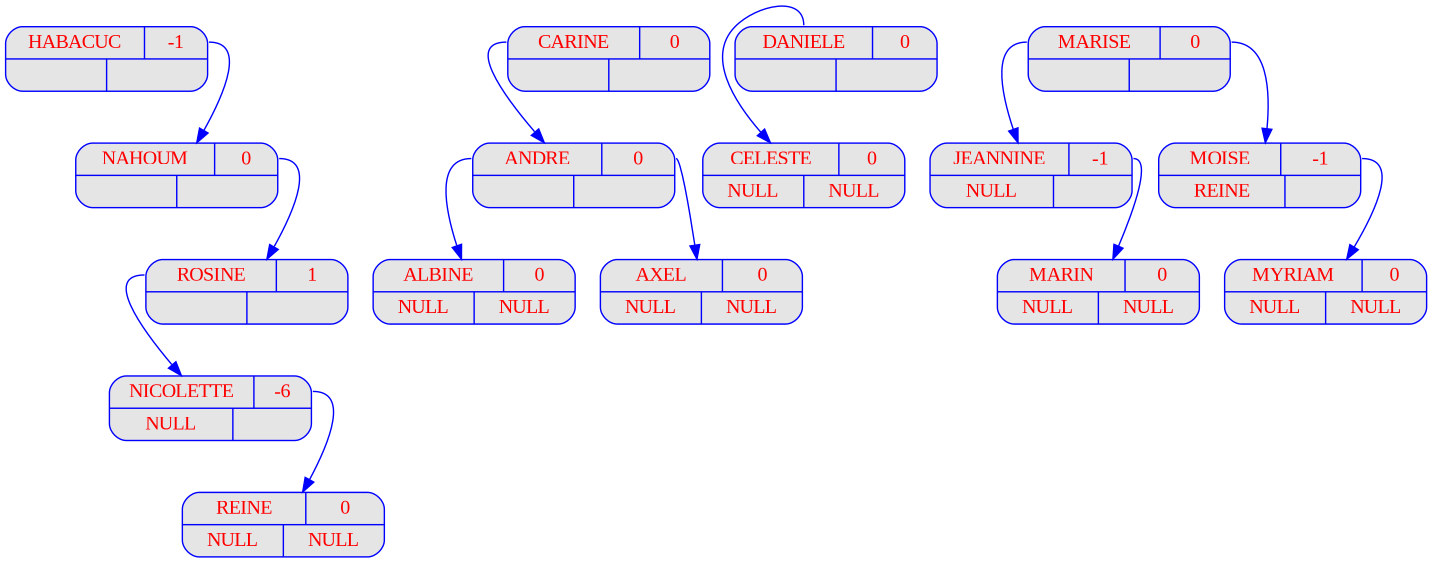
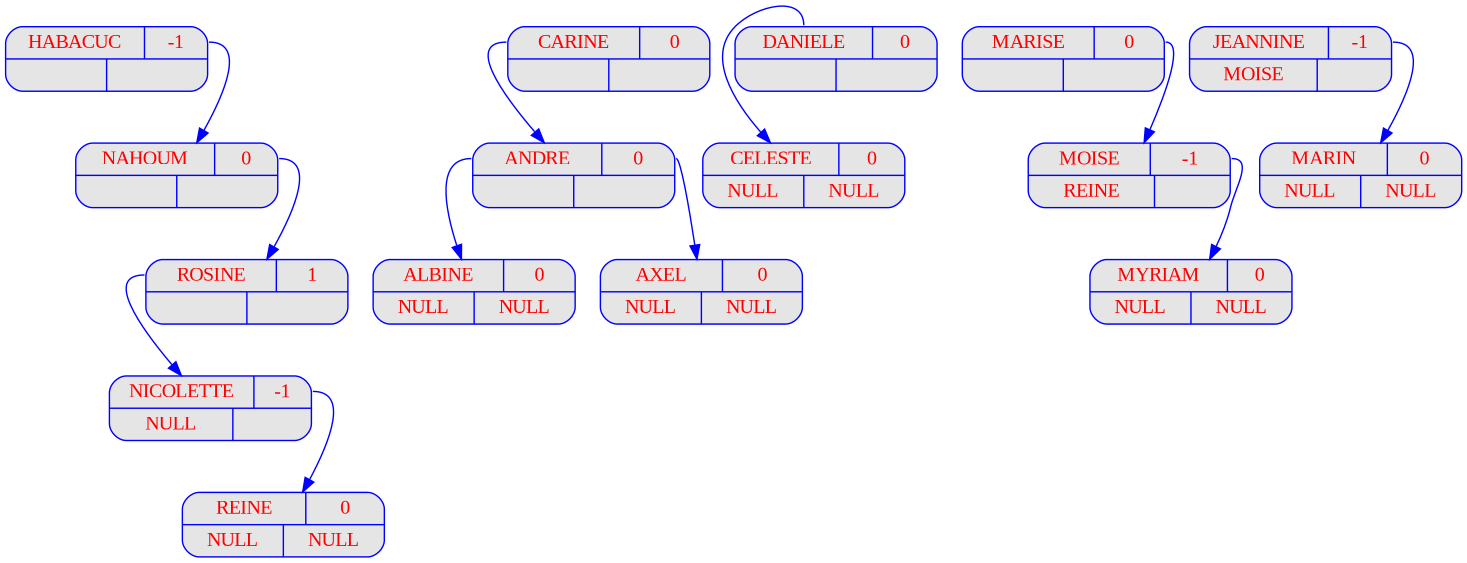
(1002, 79) -> none
(992, 191) -> (1253, 74)
(283, 391) -> (283, 391)
